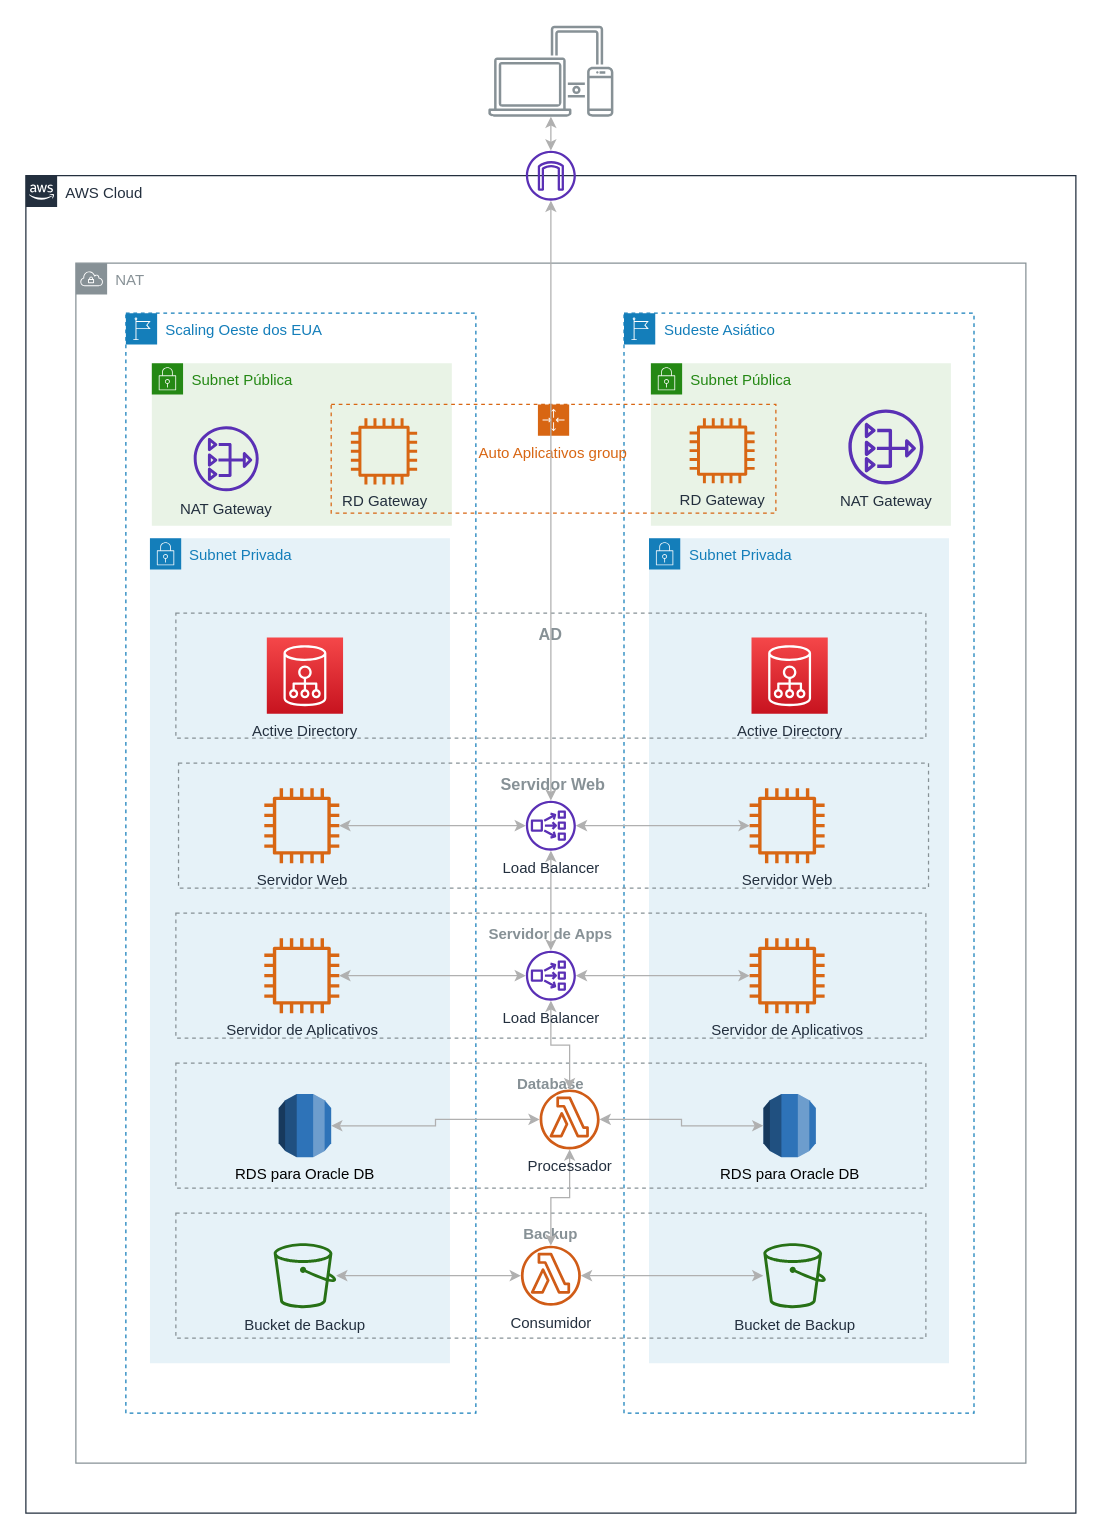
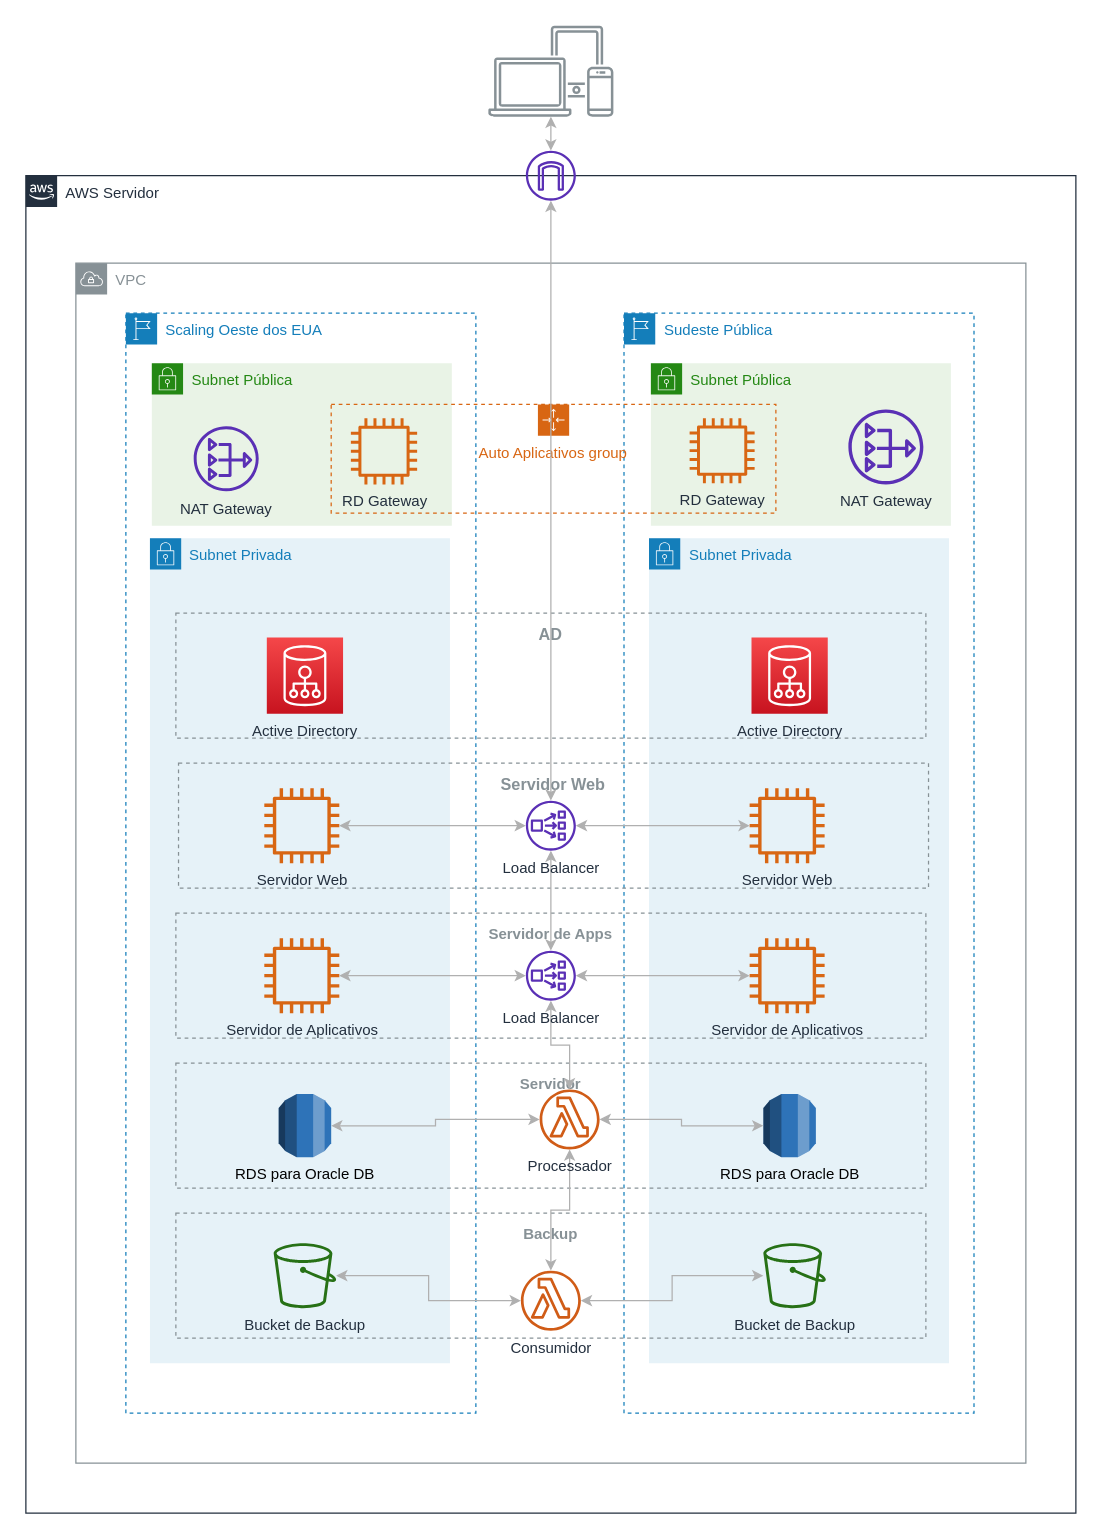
(100, 193) -> (112, 193)
(128, 281) -> (128, 281)
(726, 331) -> (722, 331)
(551, 1085) -> (551, 1085)
(551, 1276) -> (551, 1301)
